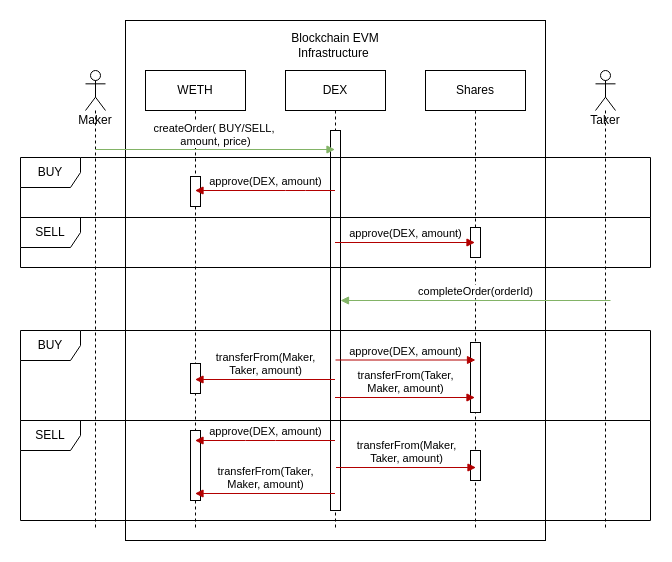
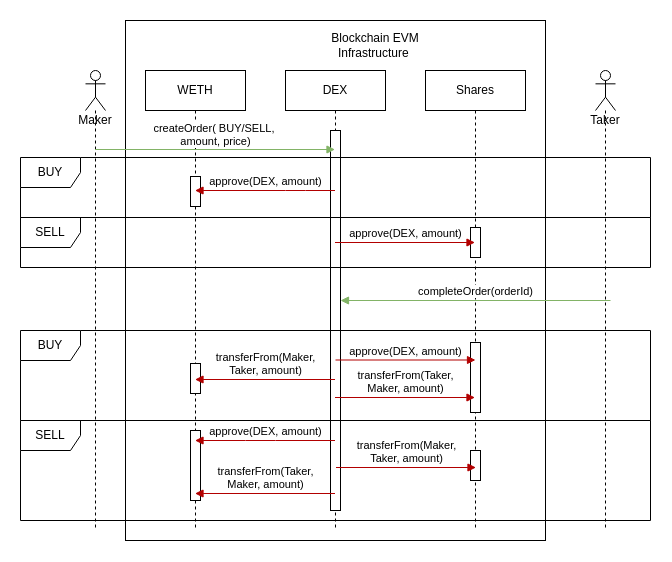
(336, 46) -> (376, 46)
